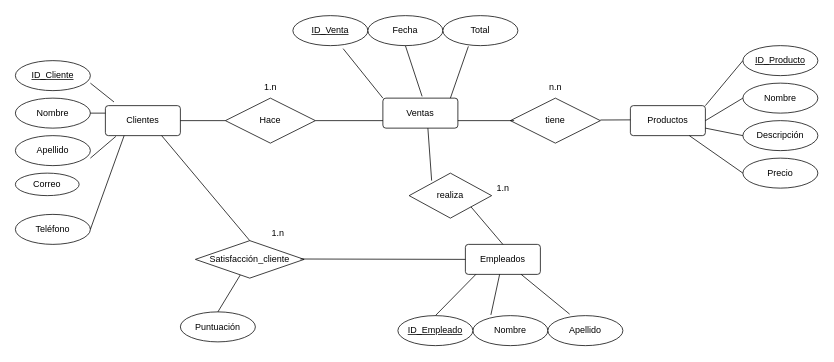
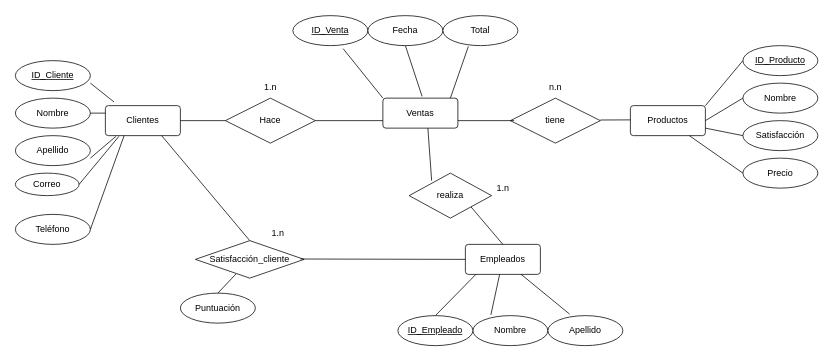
(780, 135) -> (780, 135)
none -> (99, 160)
(218, 327) -> (218, 308)
